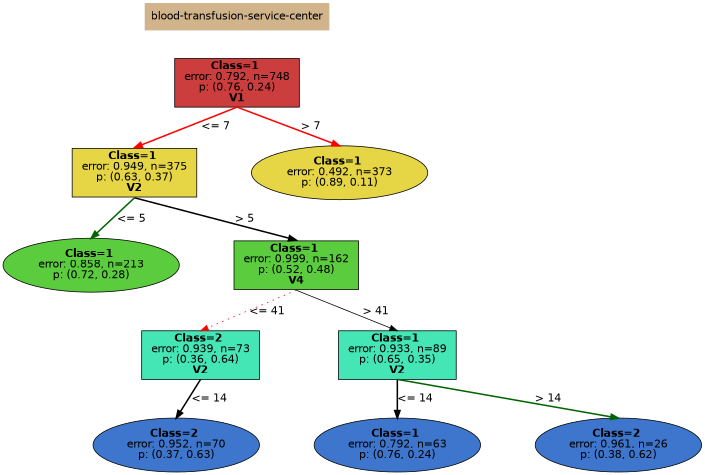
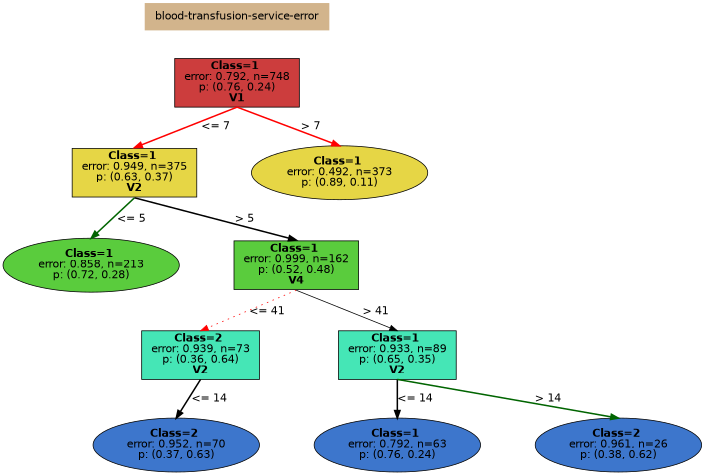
(237, 17) -> (237, 17)
